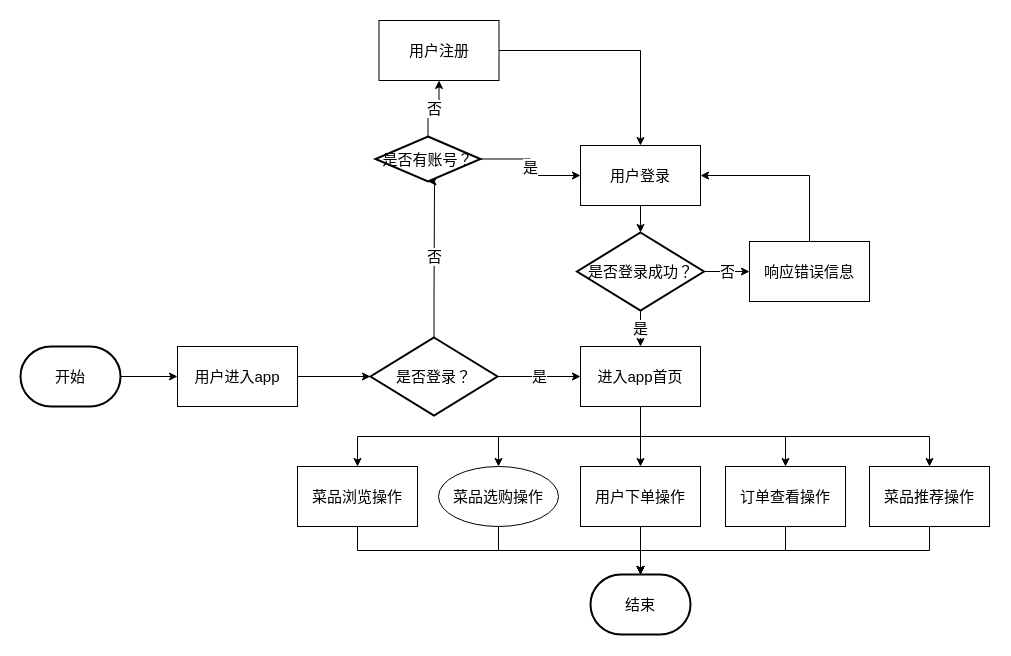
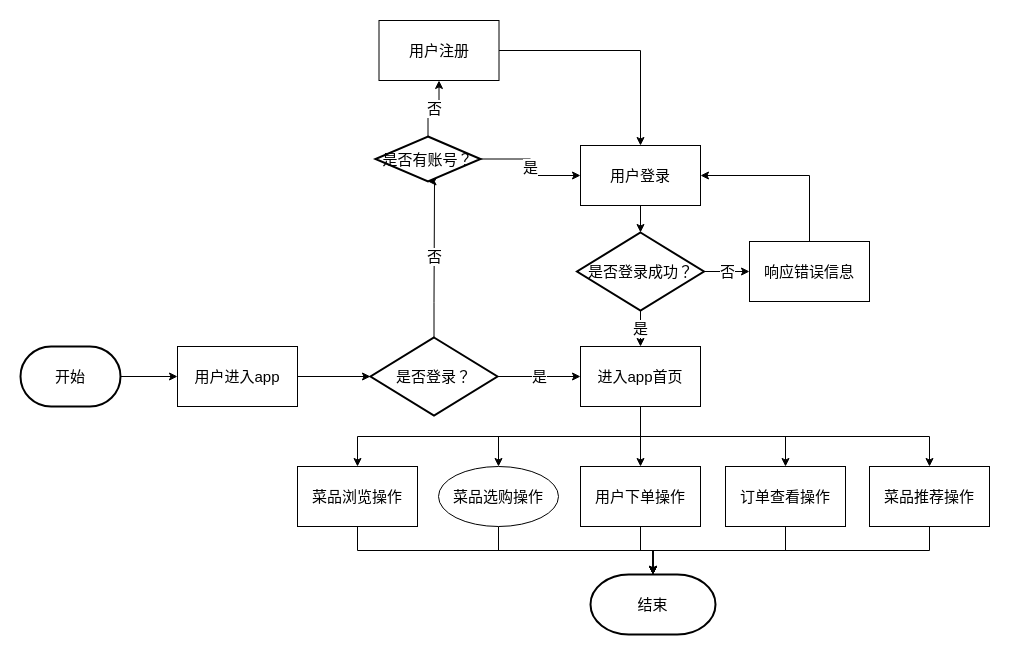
(641, 605) -> (653, 605)
